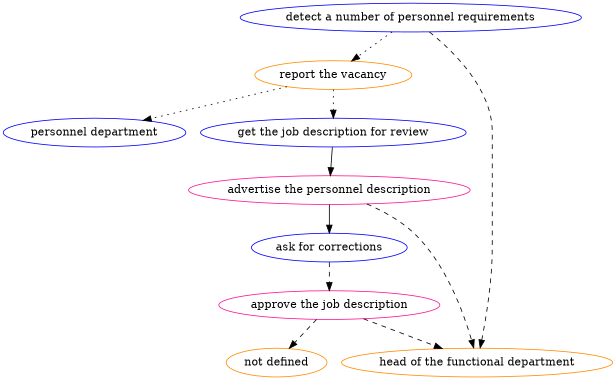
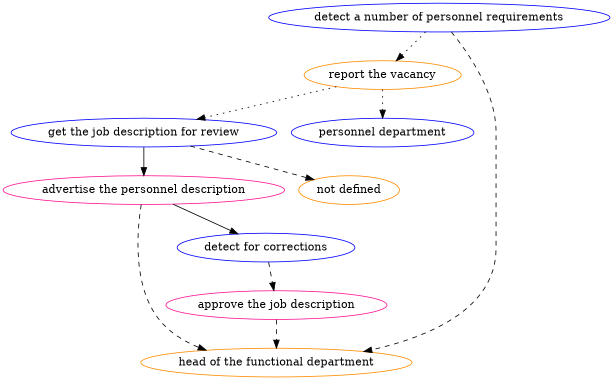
(329, 248) -> (266, 248)
(306, 331) -> (248, 162)
